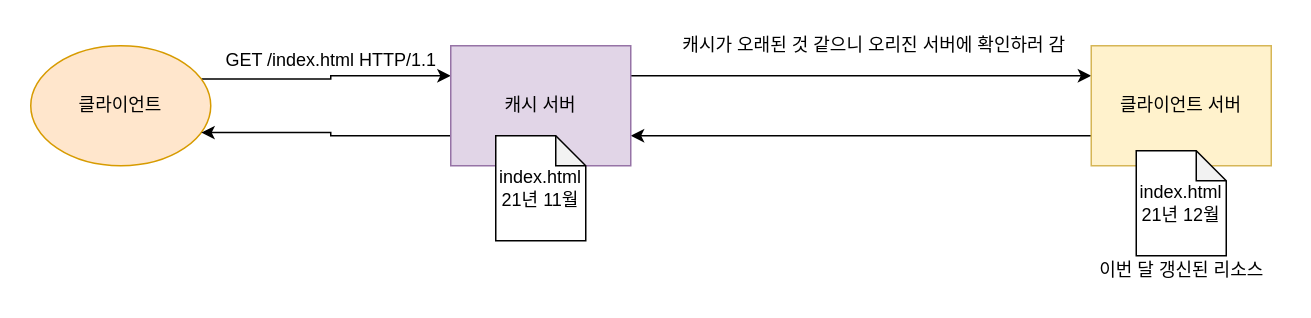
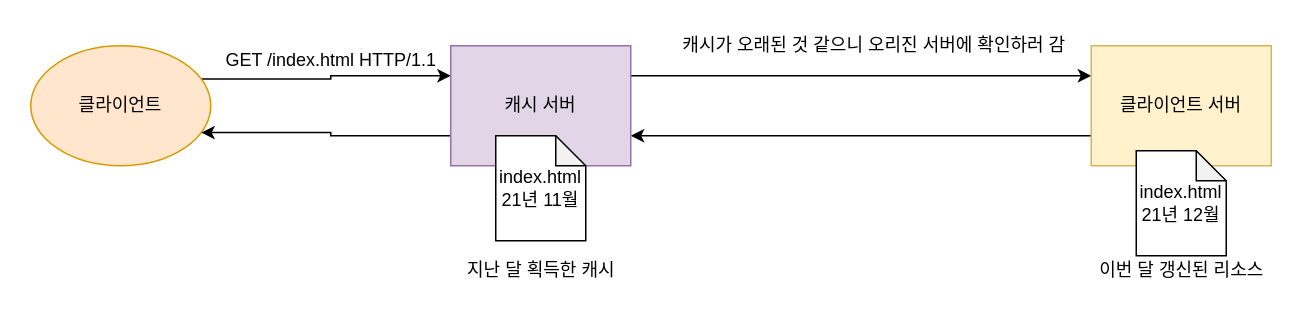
none -> (541, 271)
